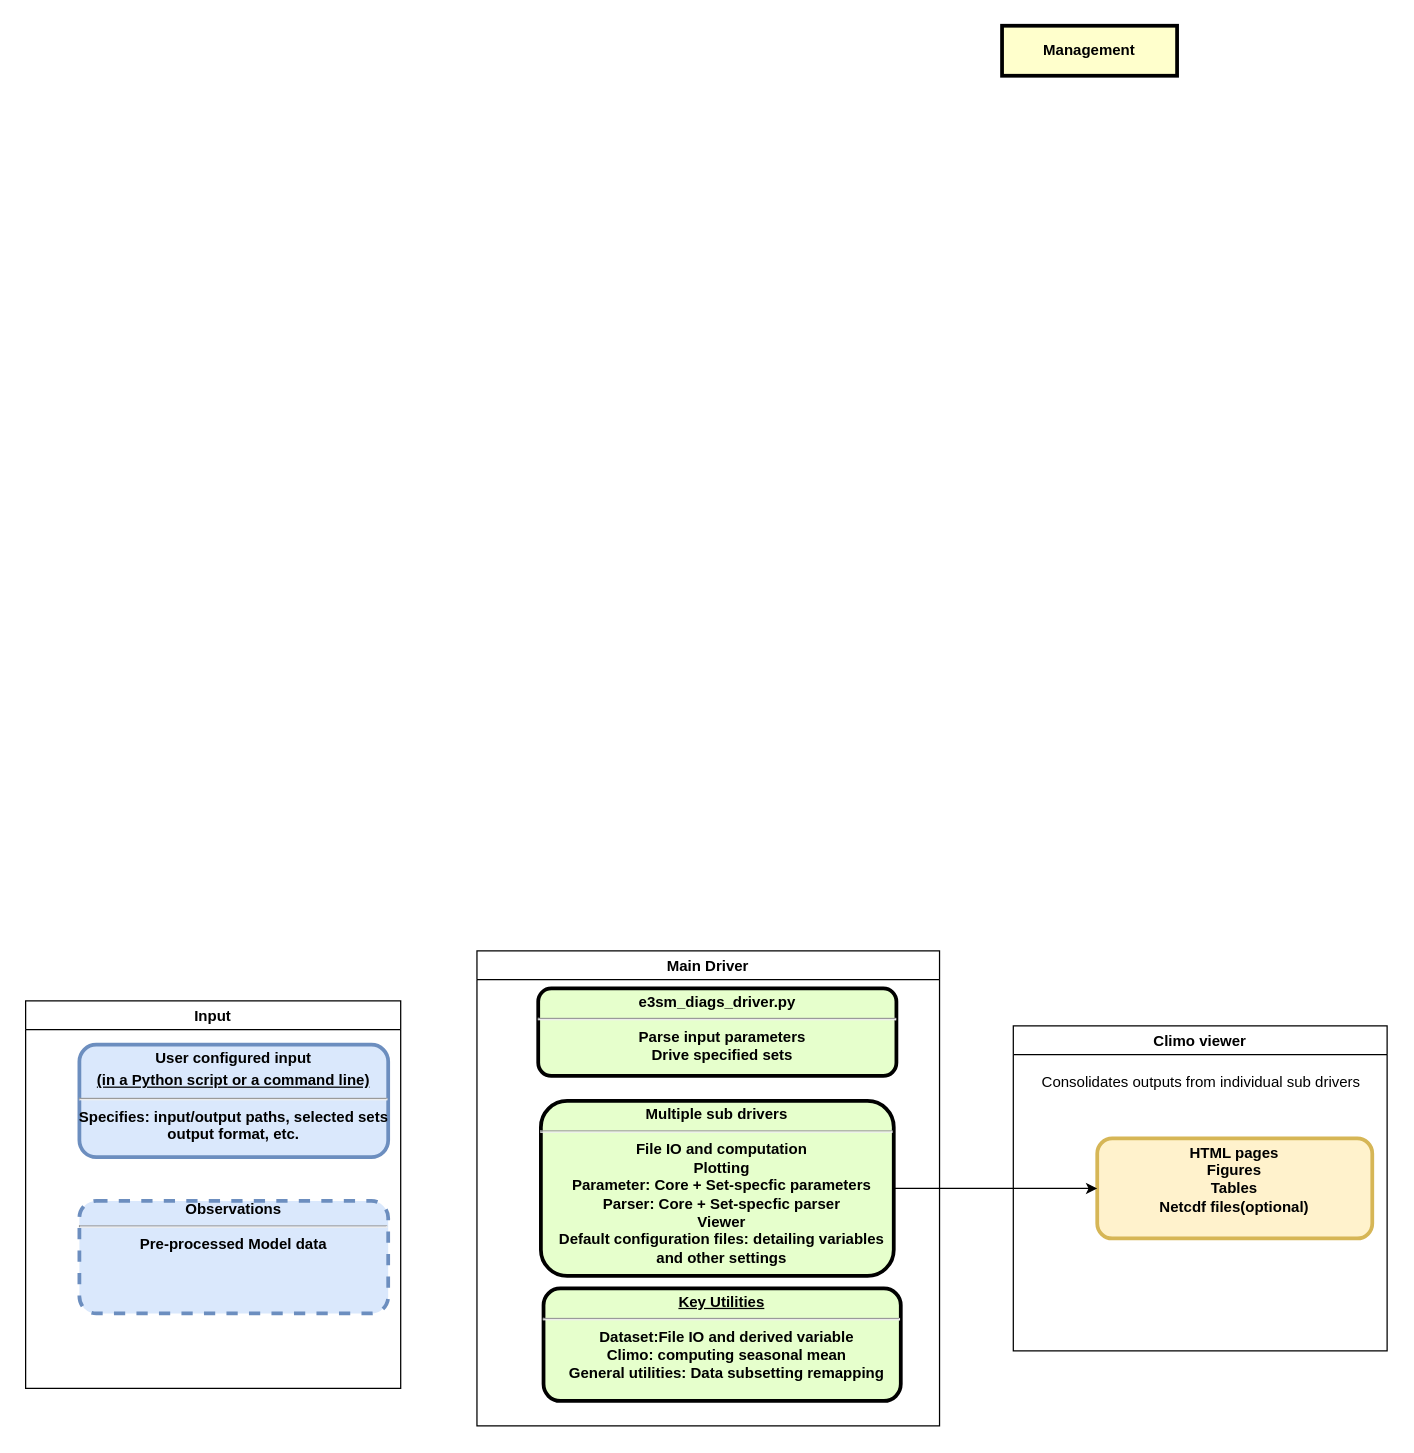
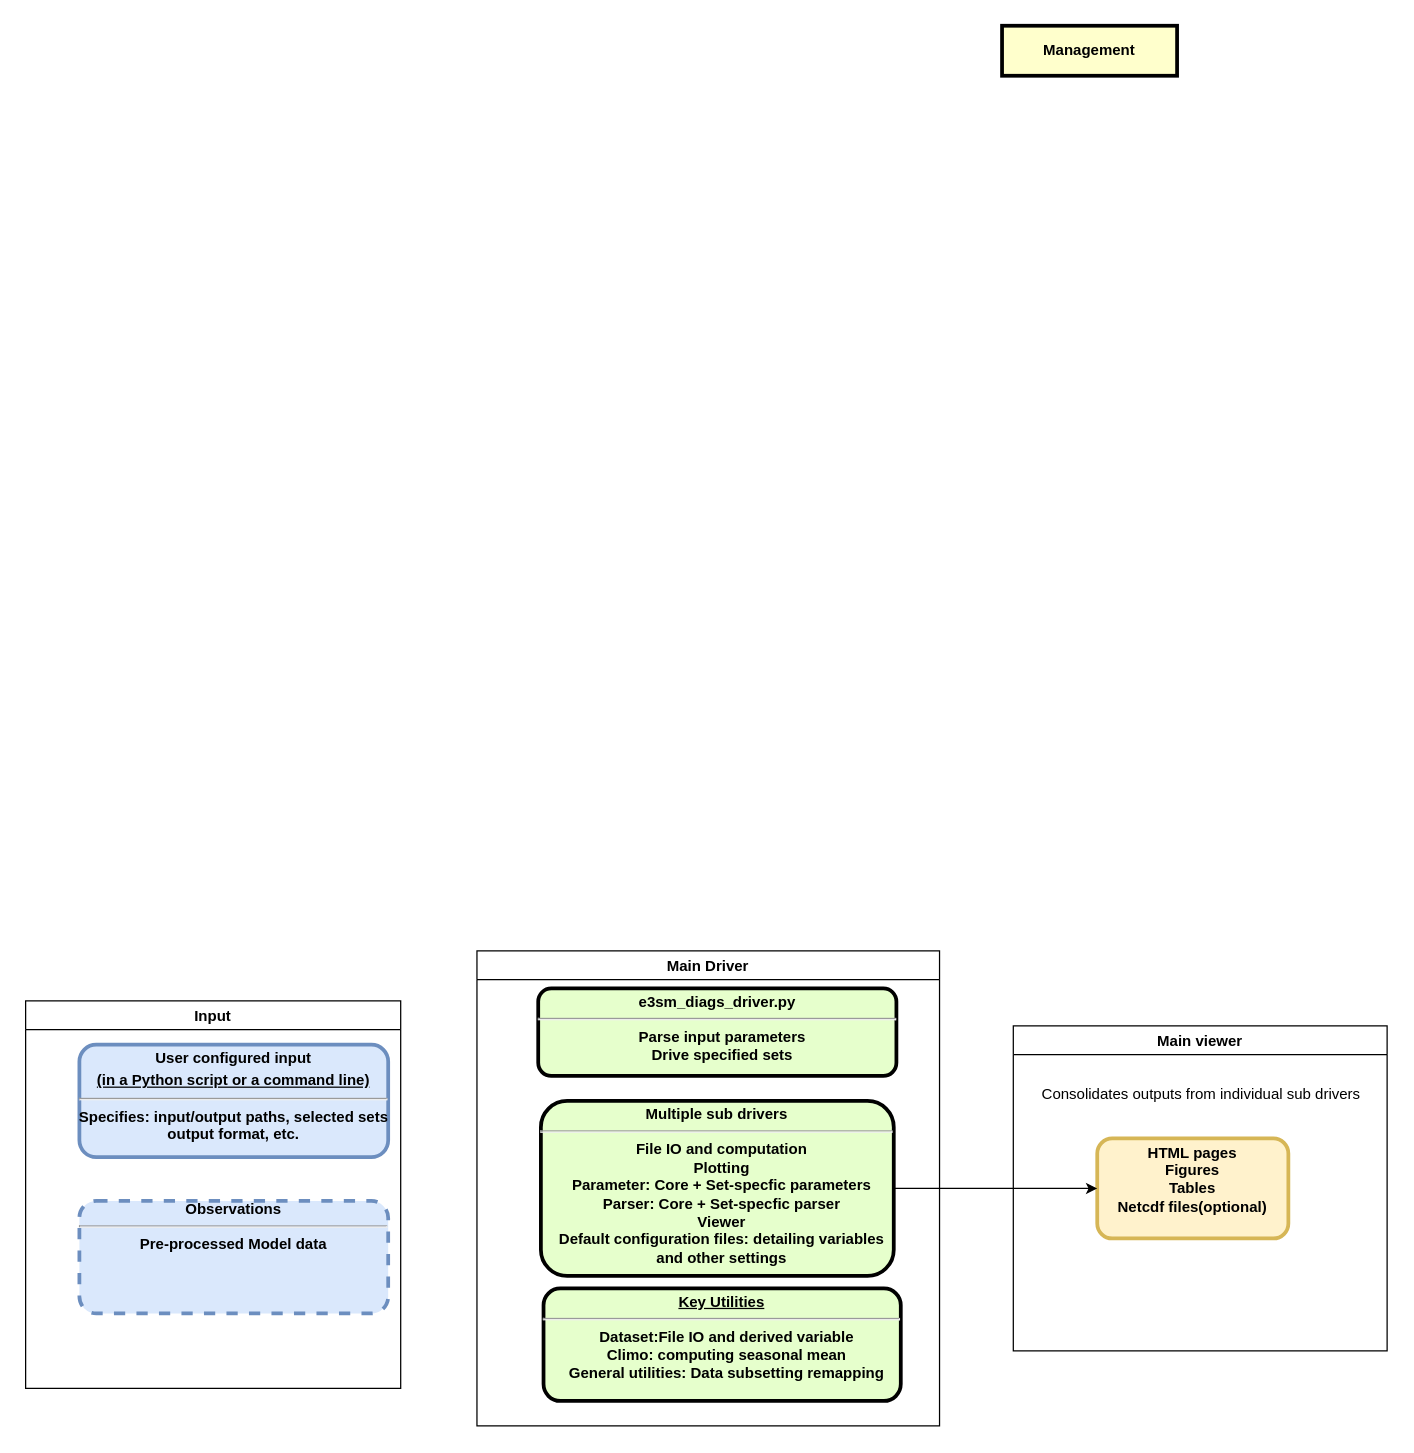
(1199, 1041) -> (1199, 1041)
(1200, 1082) -> (1200, 1094)
(1235, 1188) -> (1193, 1188)
